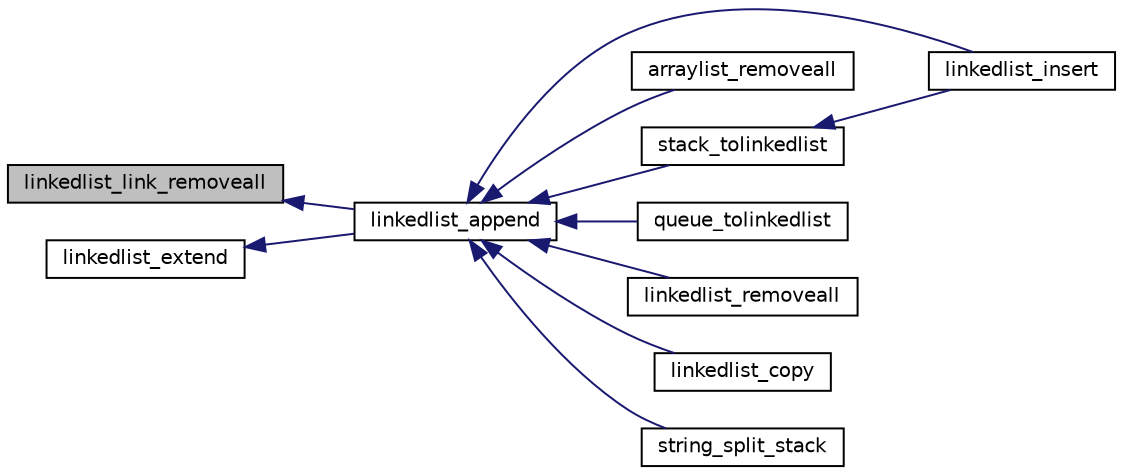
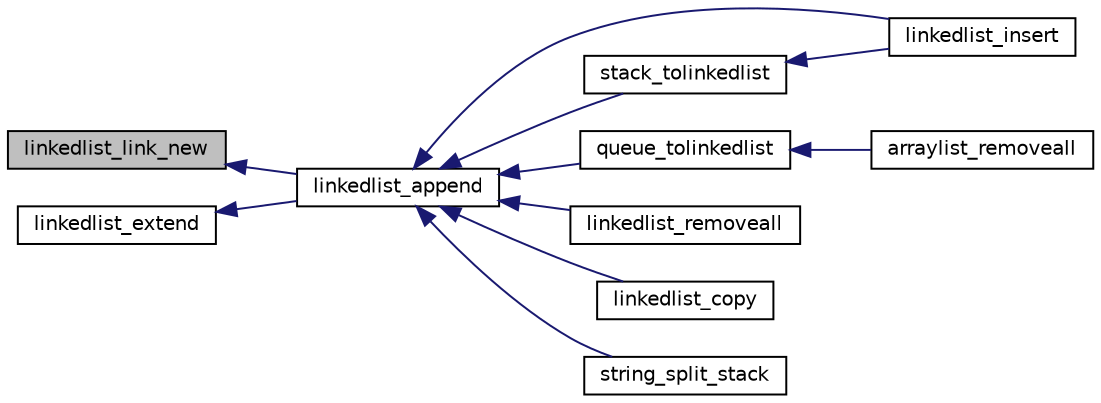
(582, 134) -> (841, 150)
(146, 184) -> (117, 150)
